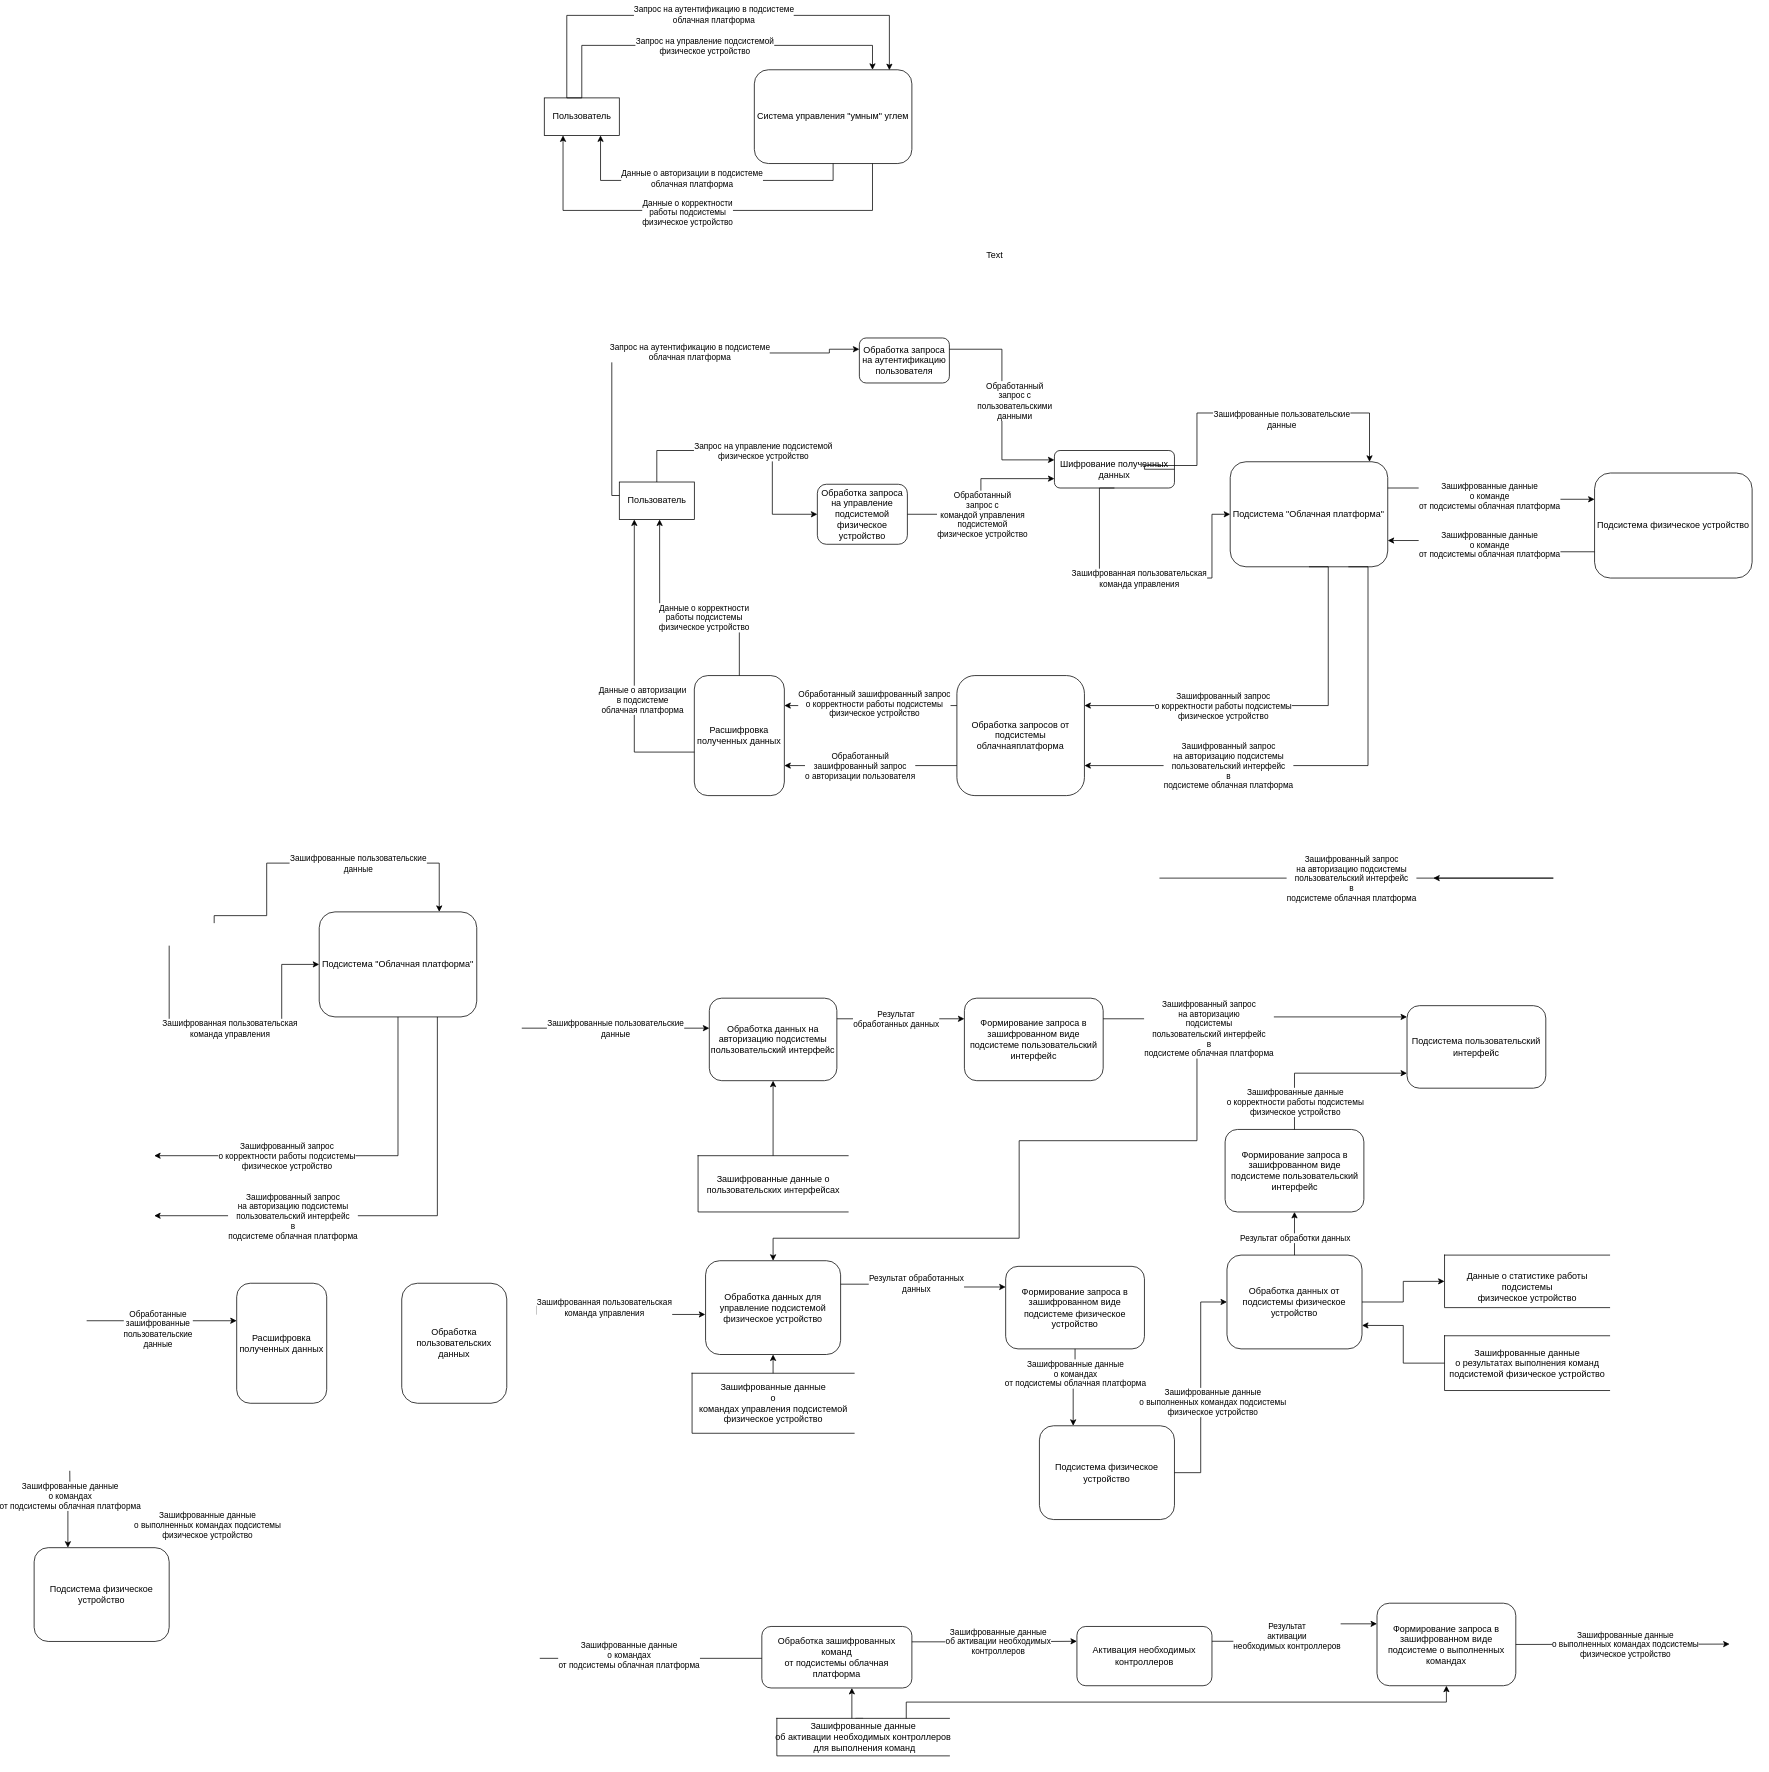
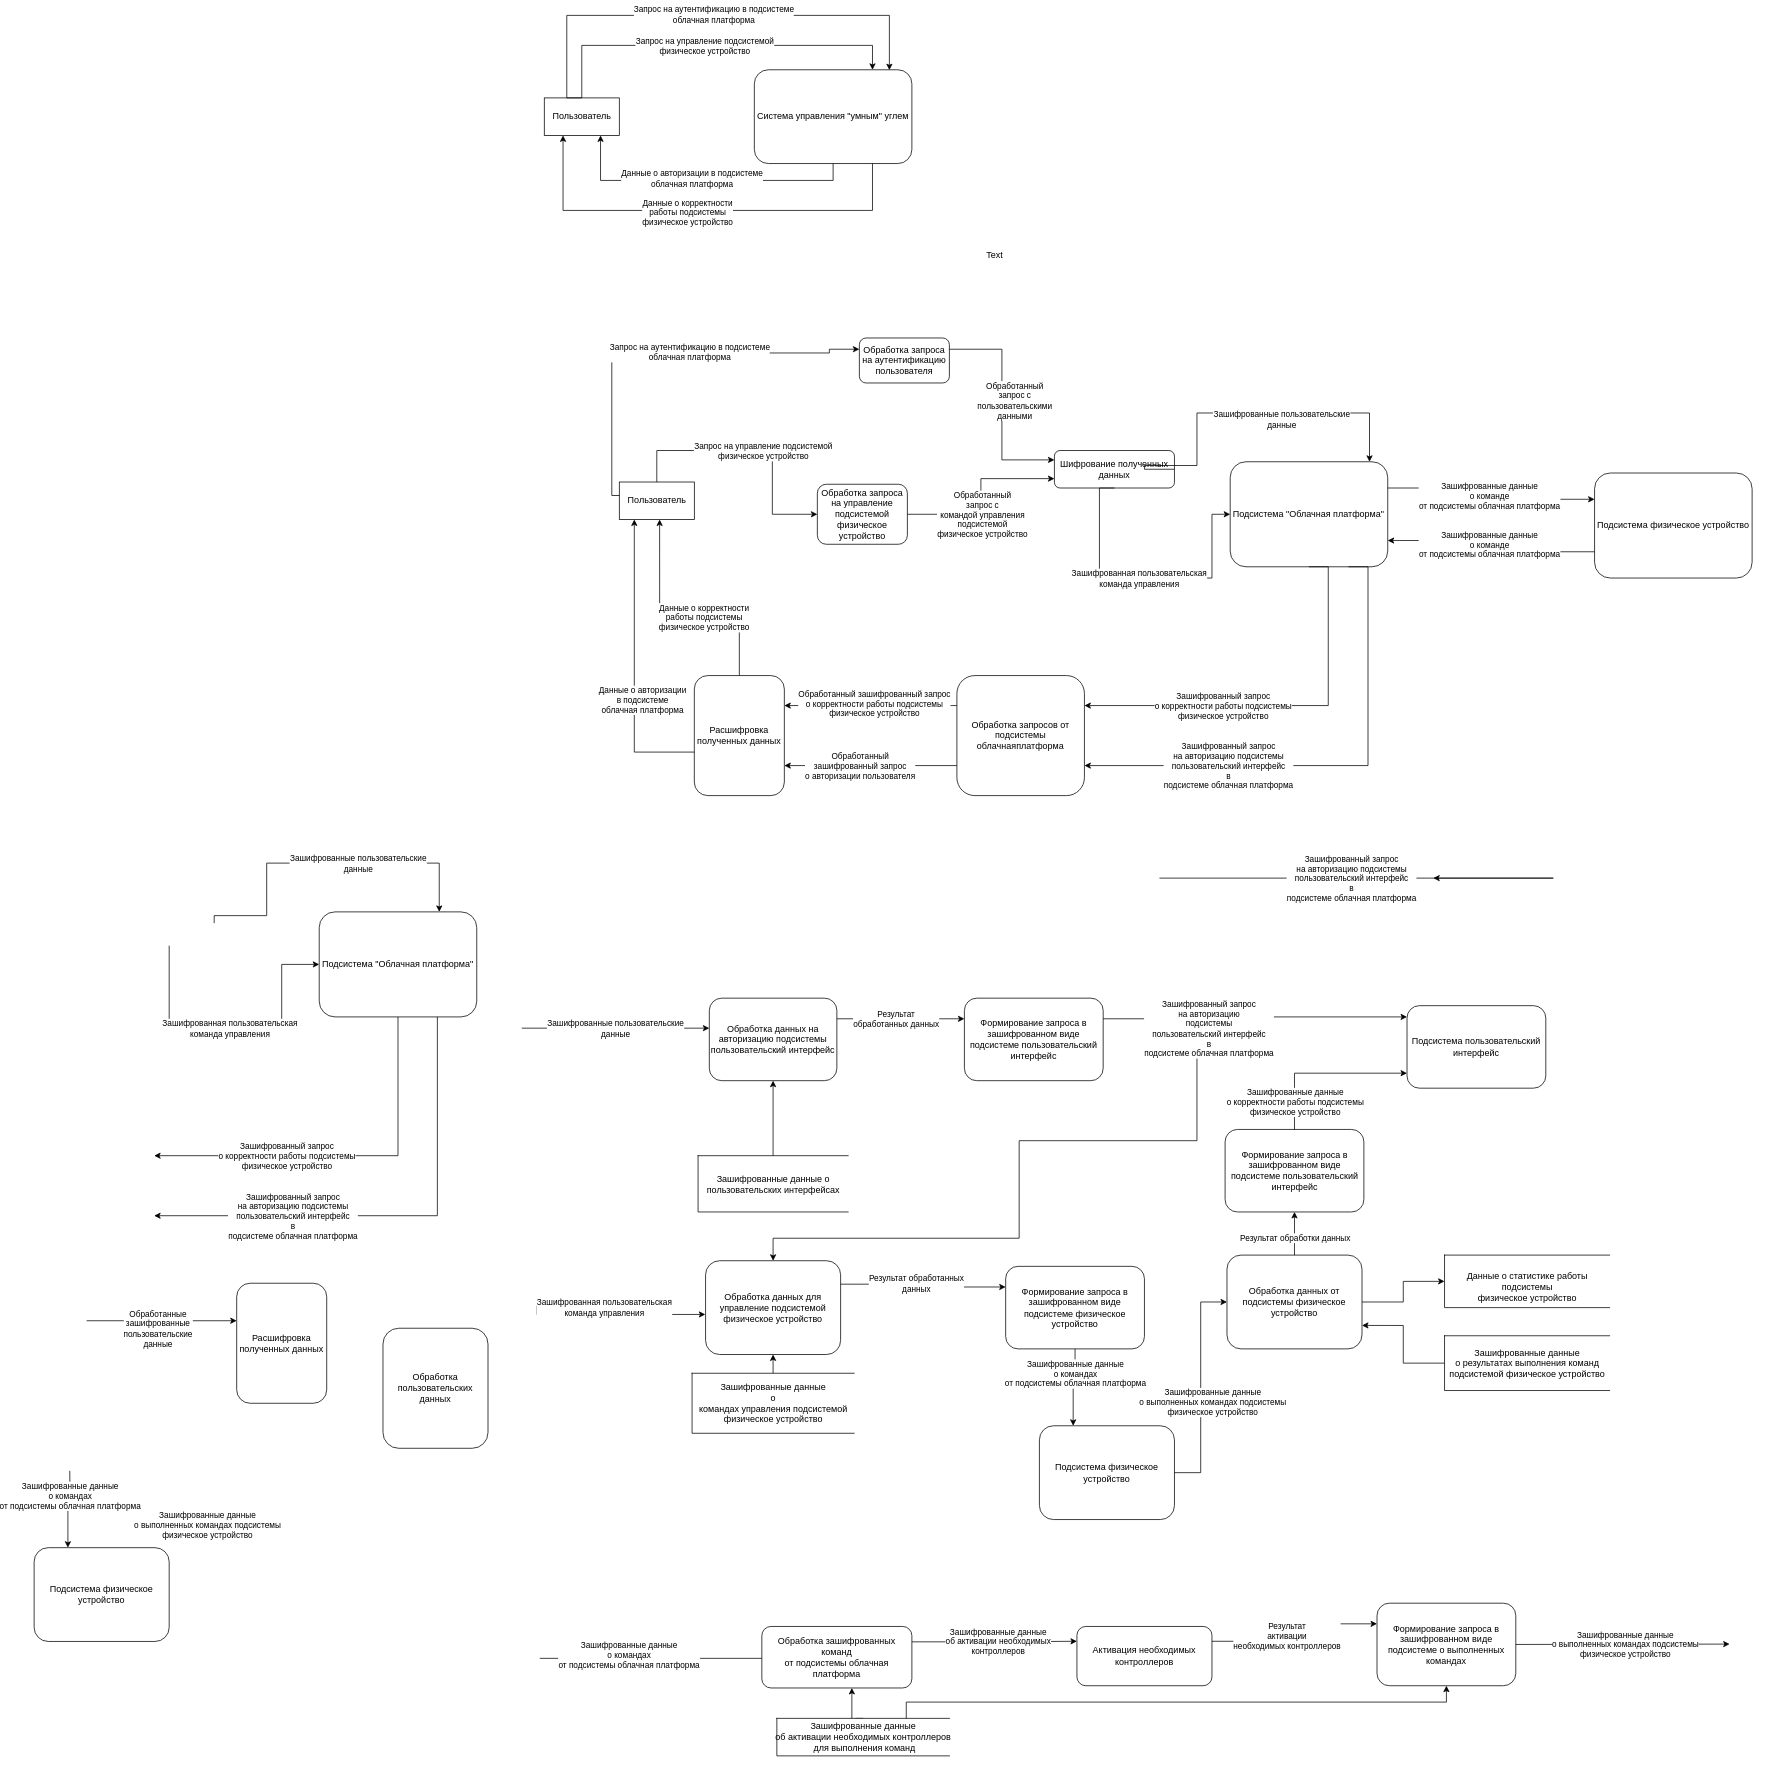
(454, 1343) -> (435, 1388)
